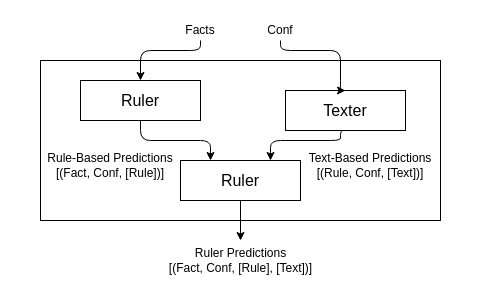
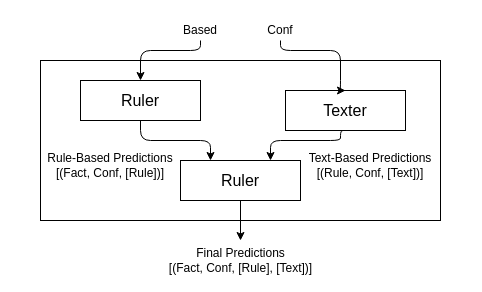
(201, 31) -> (201, 31)
(241, 261) -> (241, 261)
